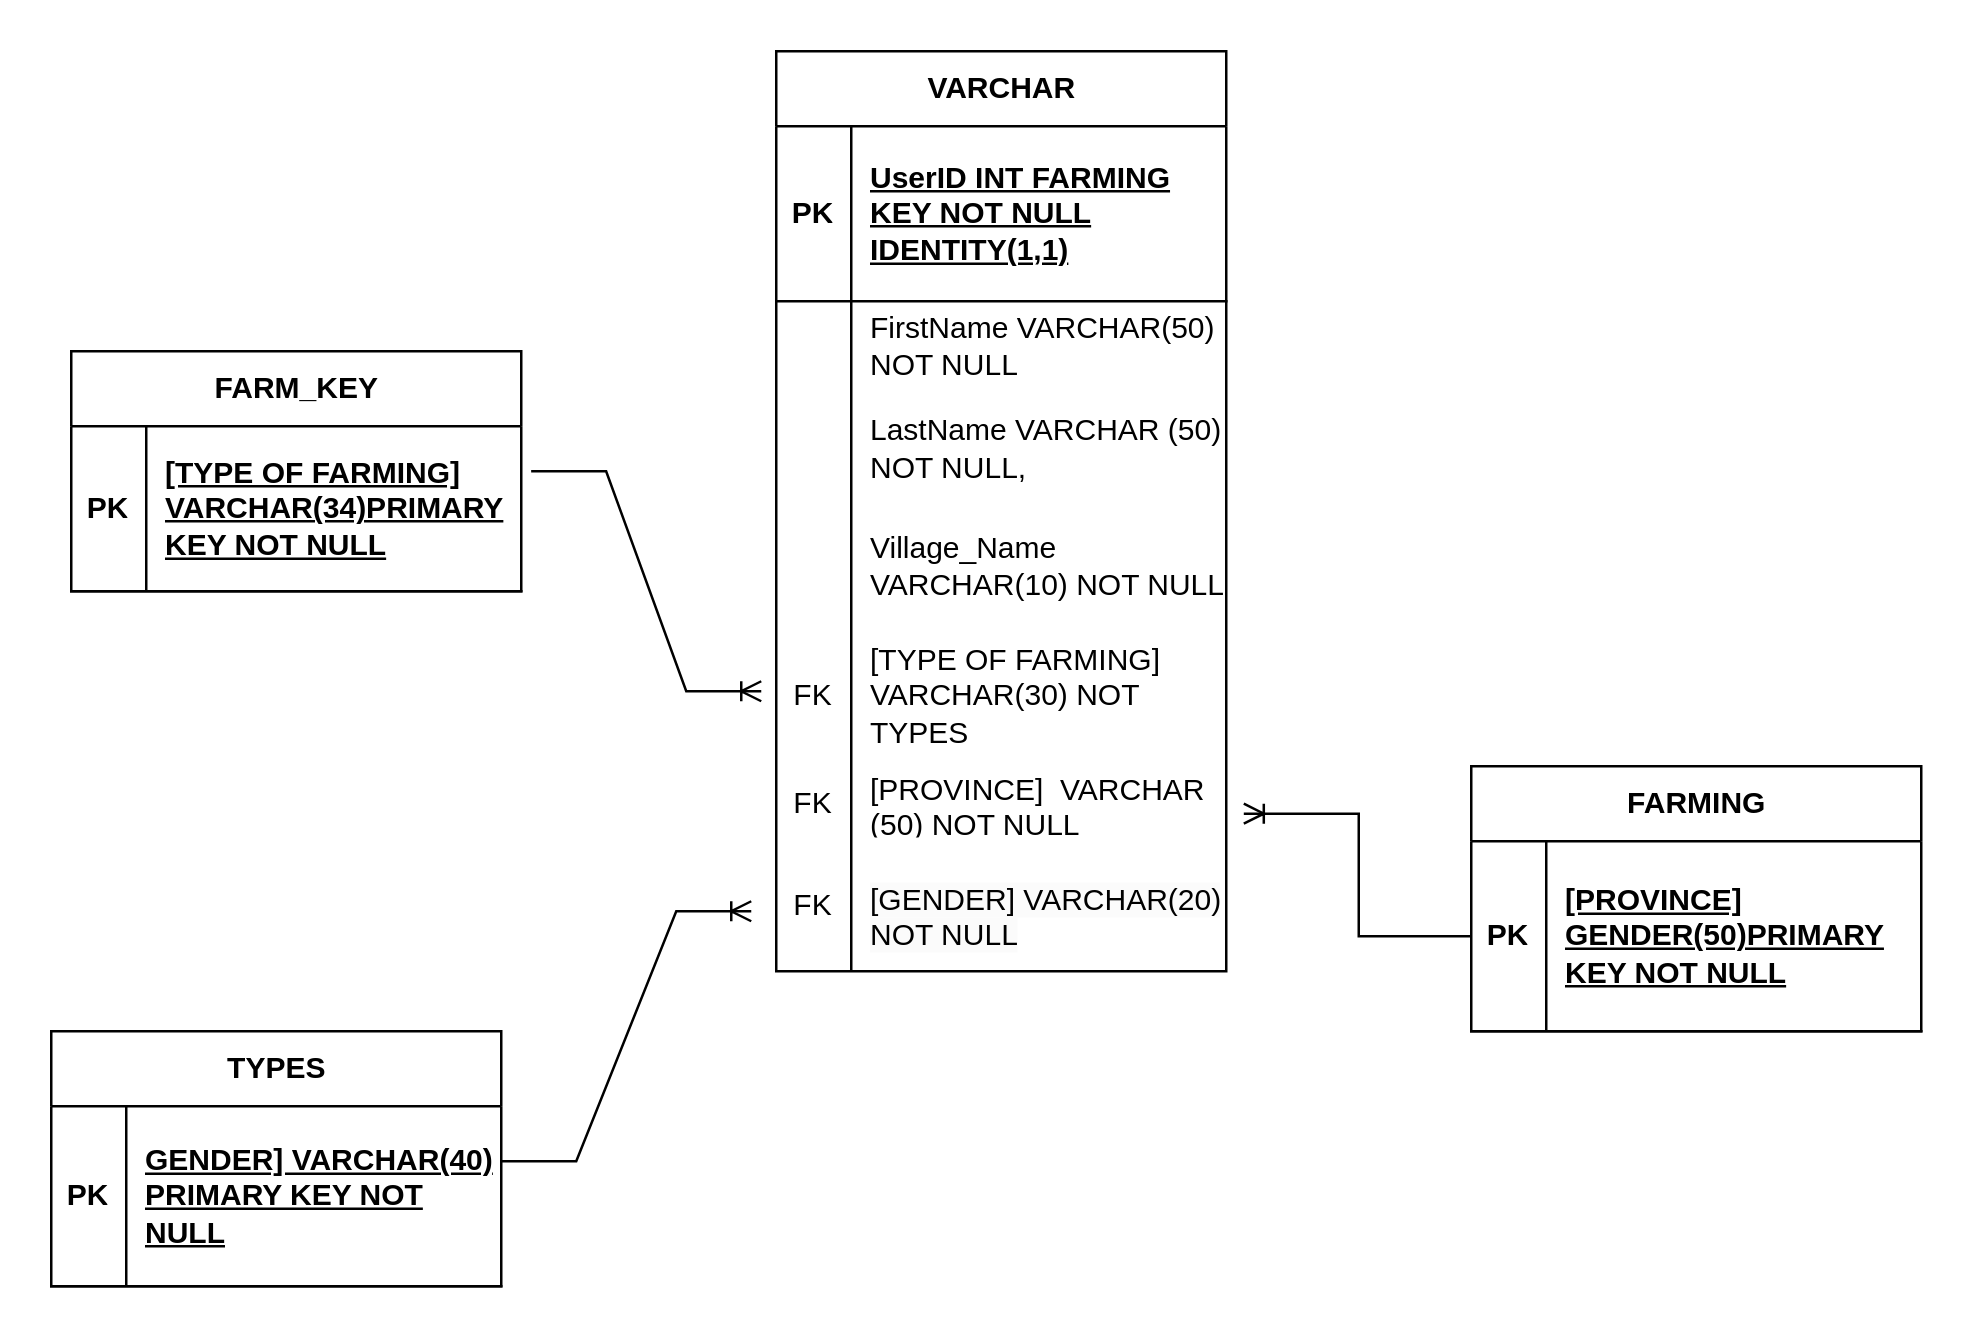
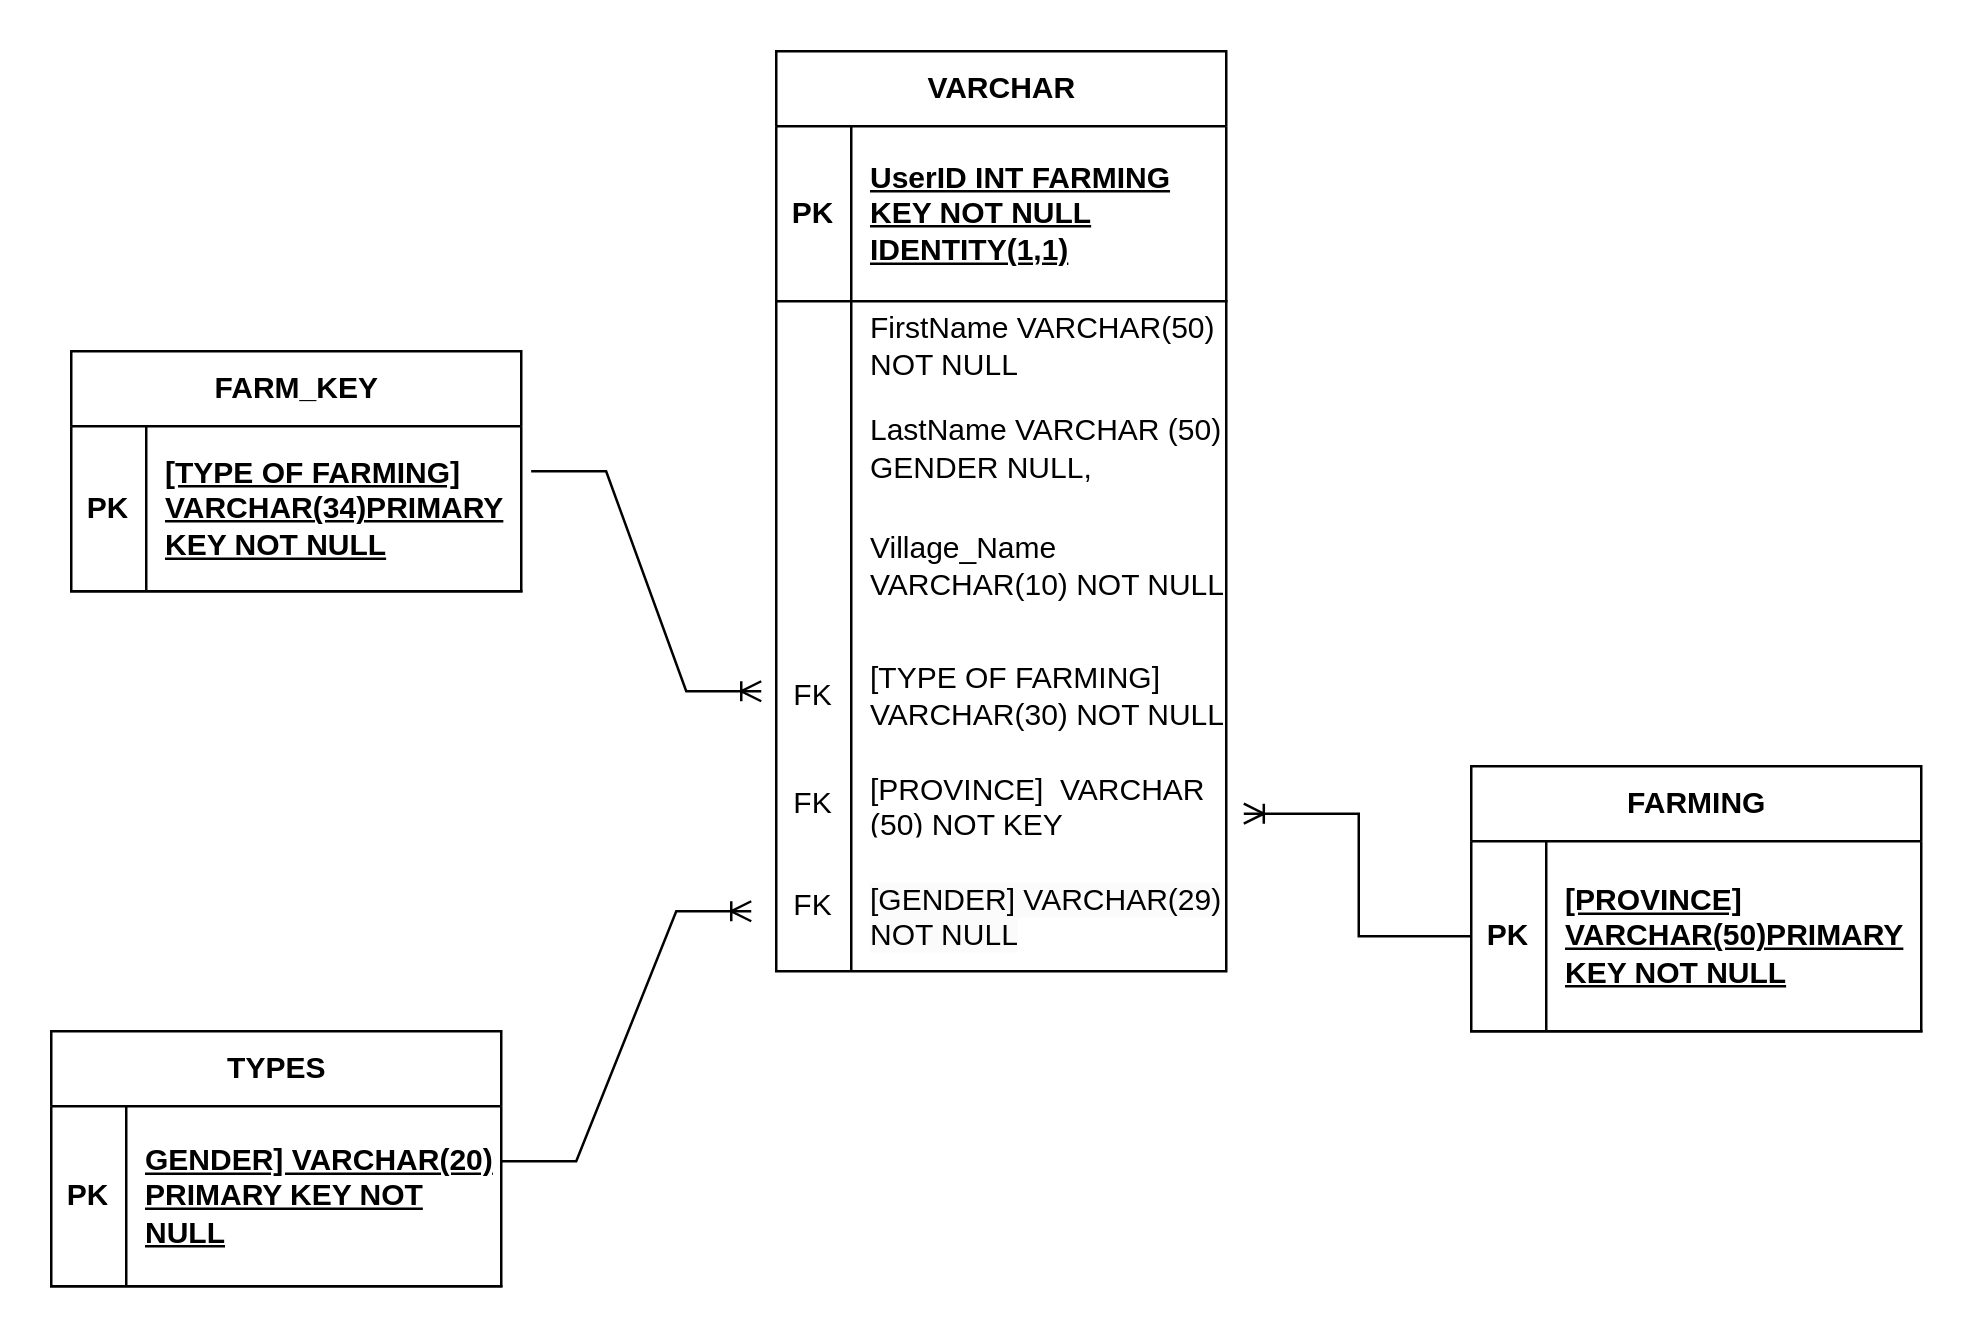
(1049, 449) -> (1049, 449)
(1049, 696) -> (1049, 696)
(1049, 804) -> (1049, 804)
(1049, 906) -> (1049, 906)
(1744, 936) -> (1744, 936)
(324, 1196) -> (324, 1196)
